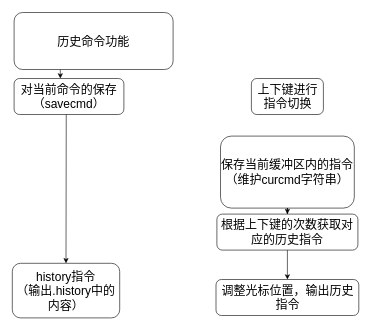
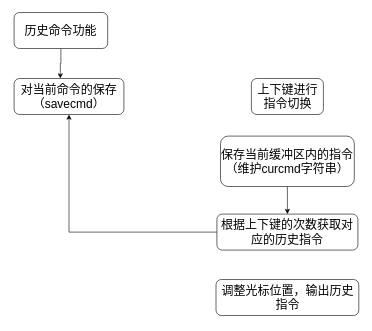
(94, 41) -> (61, 30)
(66, 117) -> none
(287, 172) -> (287, 161)
(287, 262) -> (69, 119)
(66, 290) -> none
